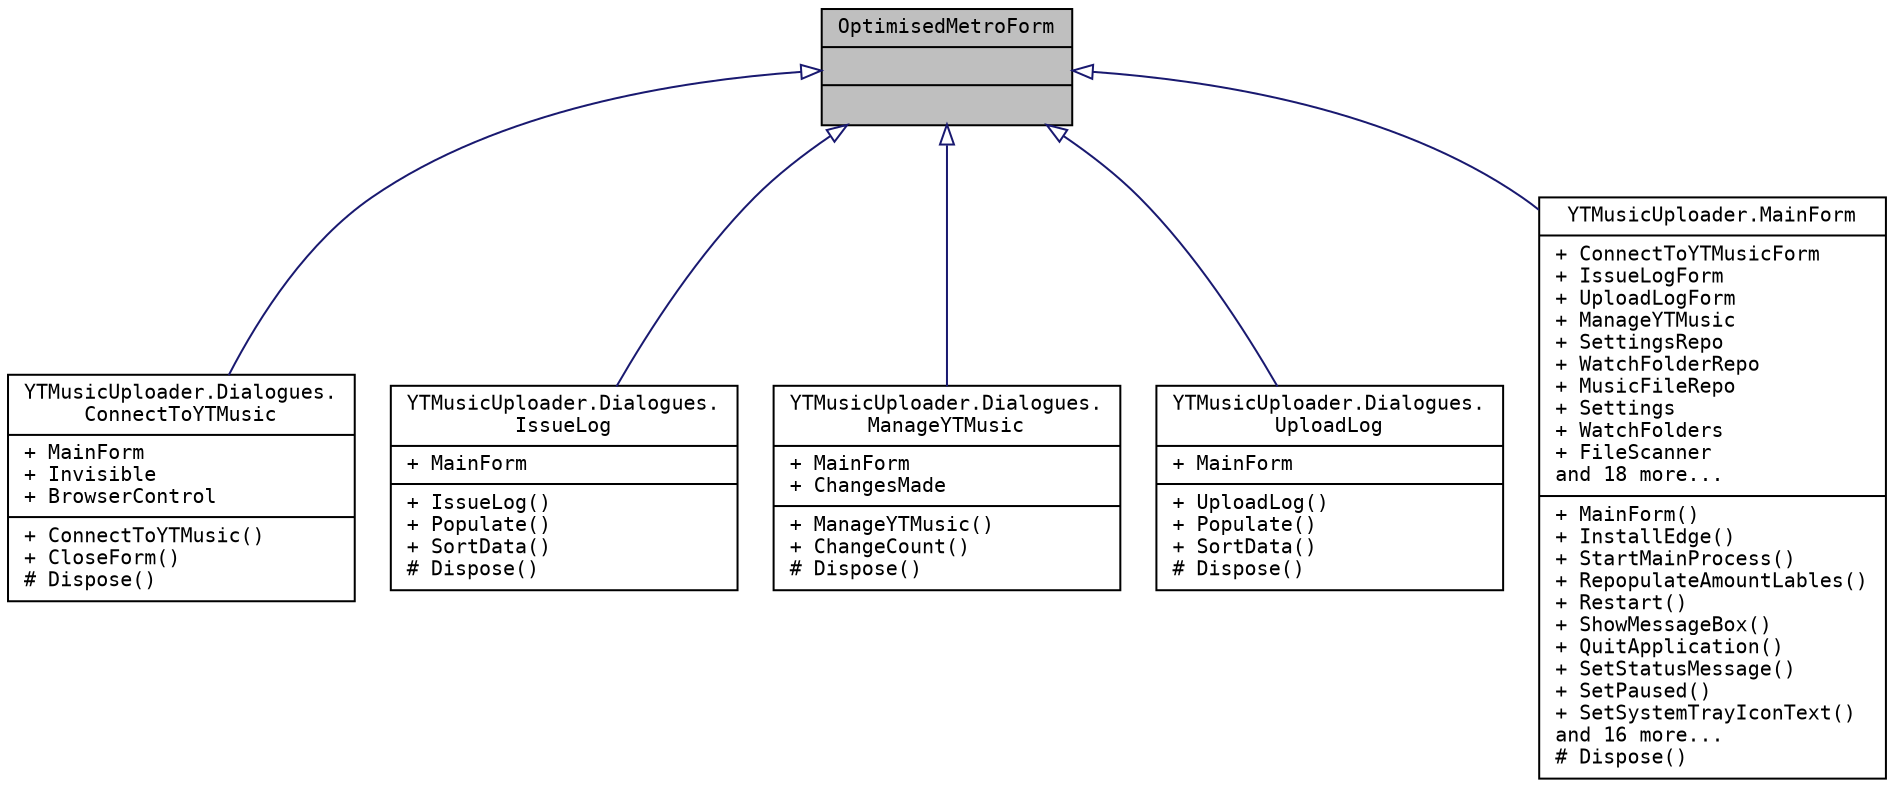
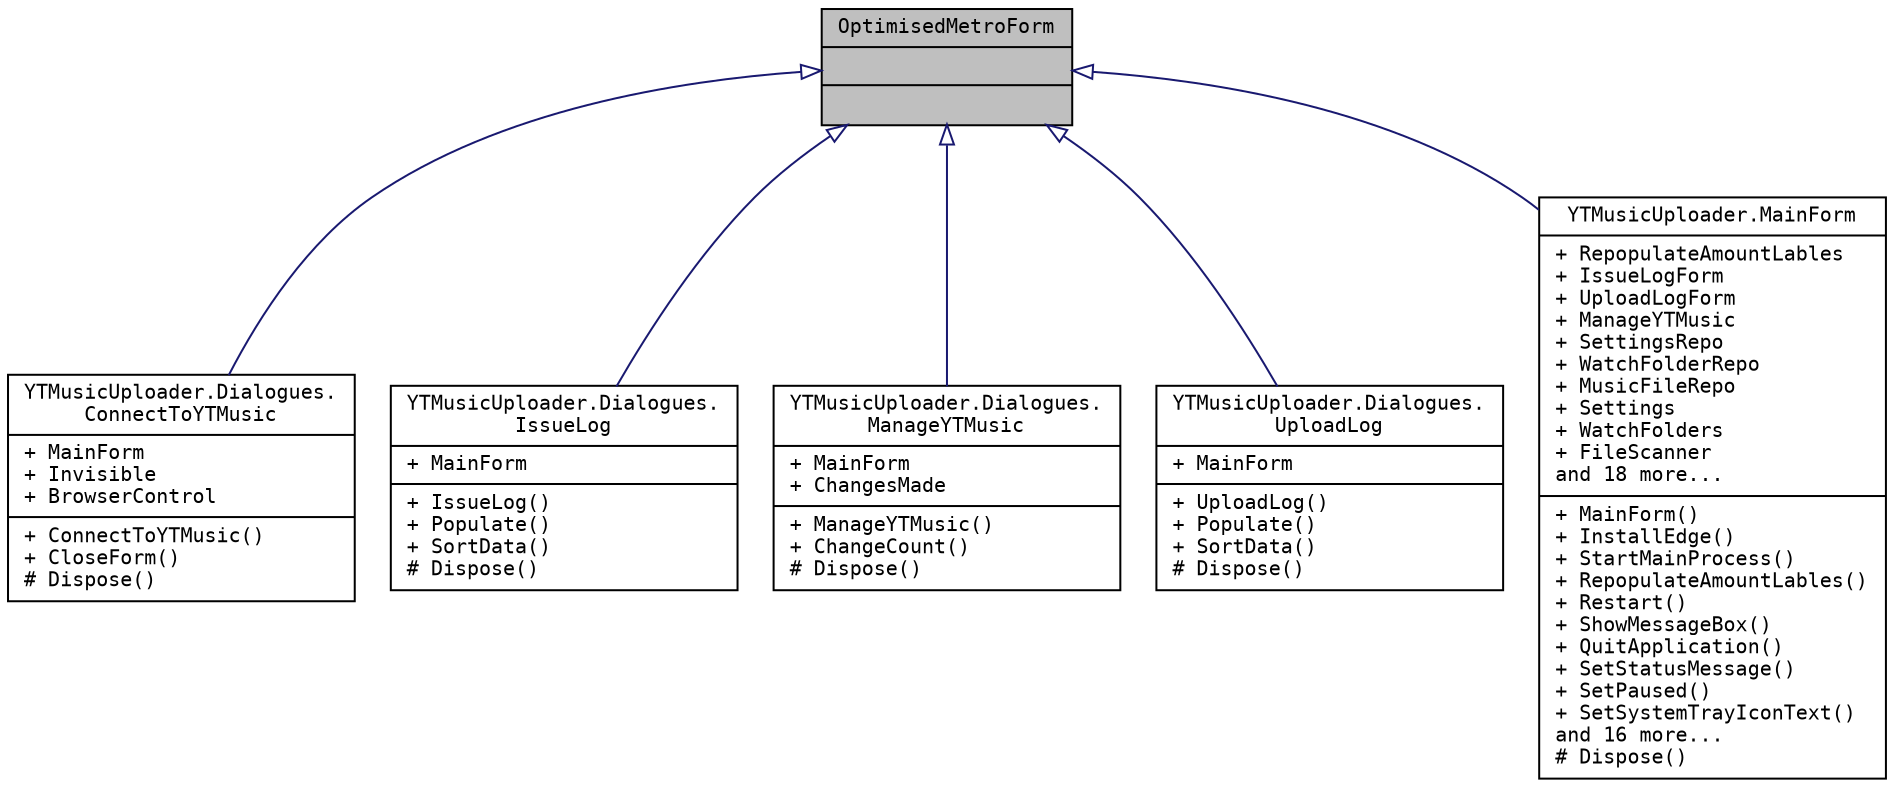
(1689, 255) -> (1701, 255)
